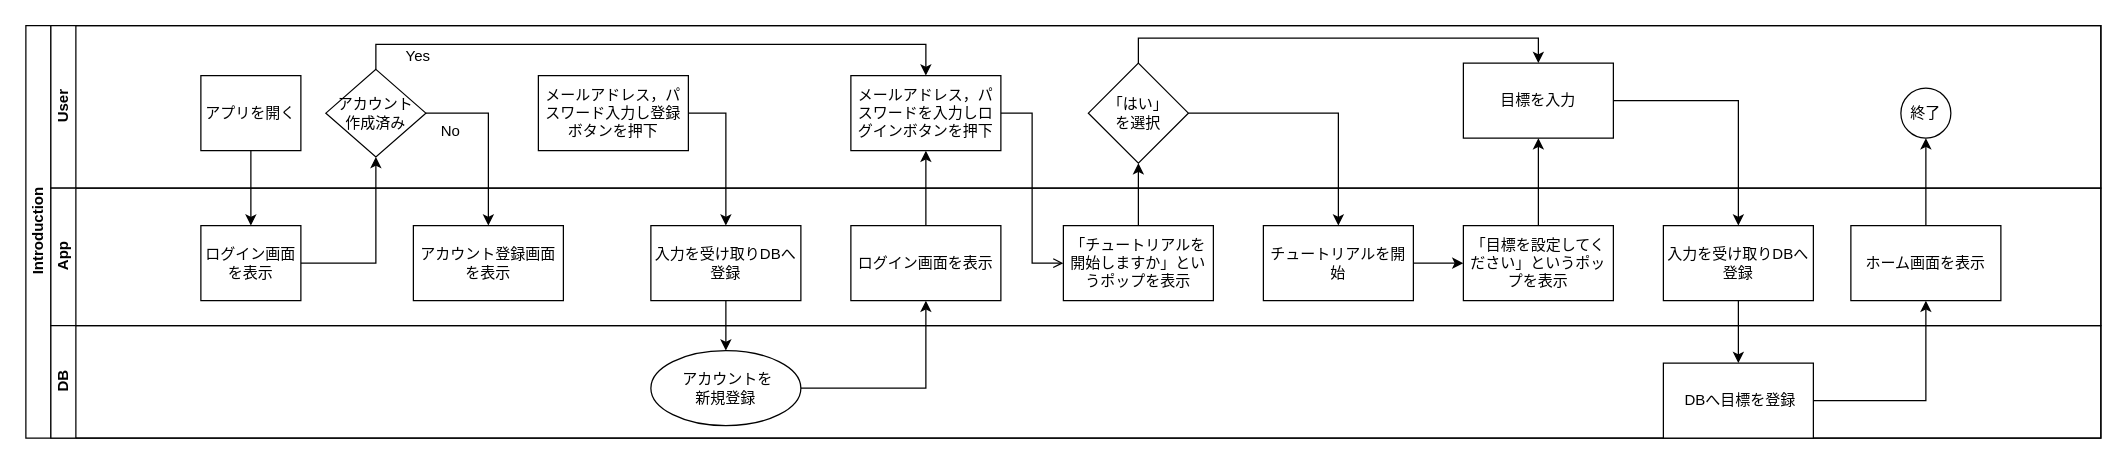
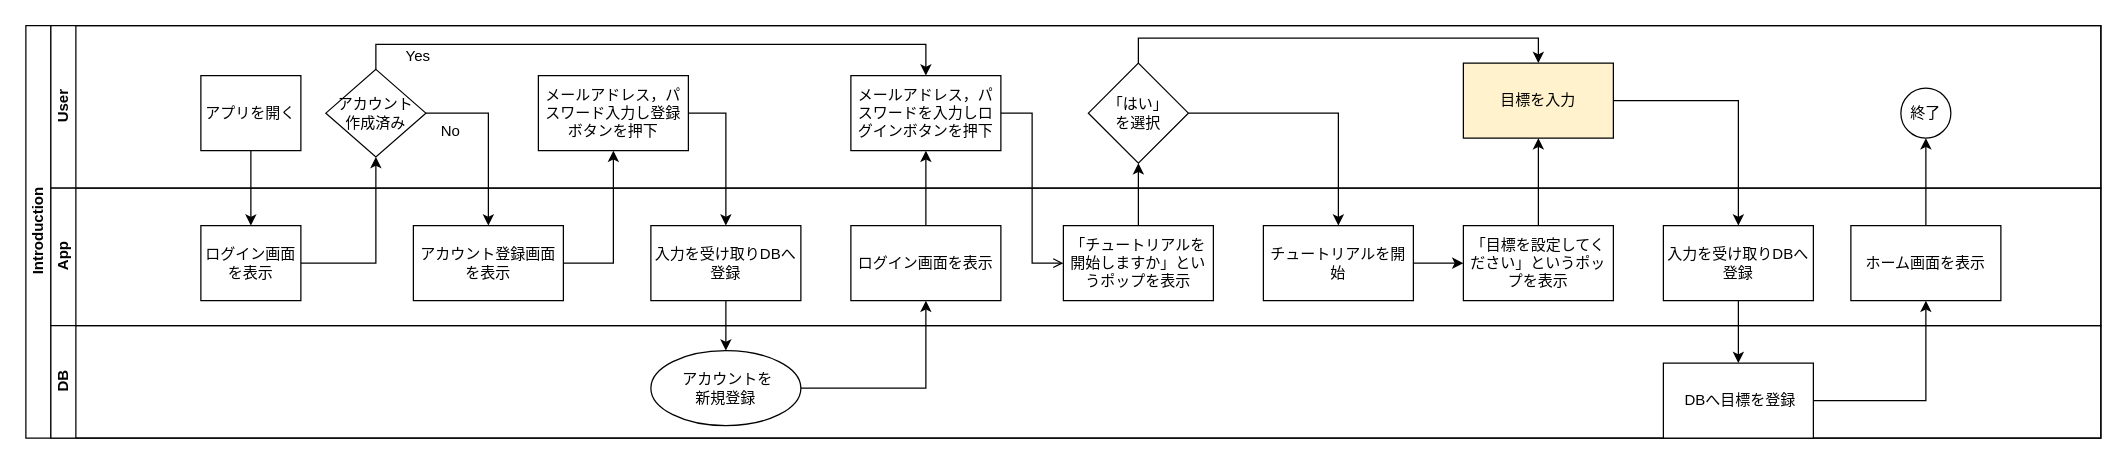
(1538, 101) -> (1538, 101)
none -> (613, 236)
